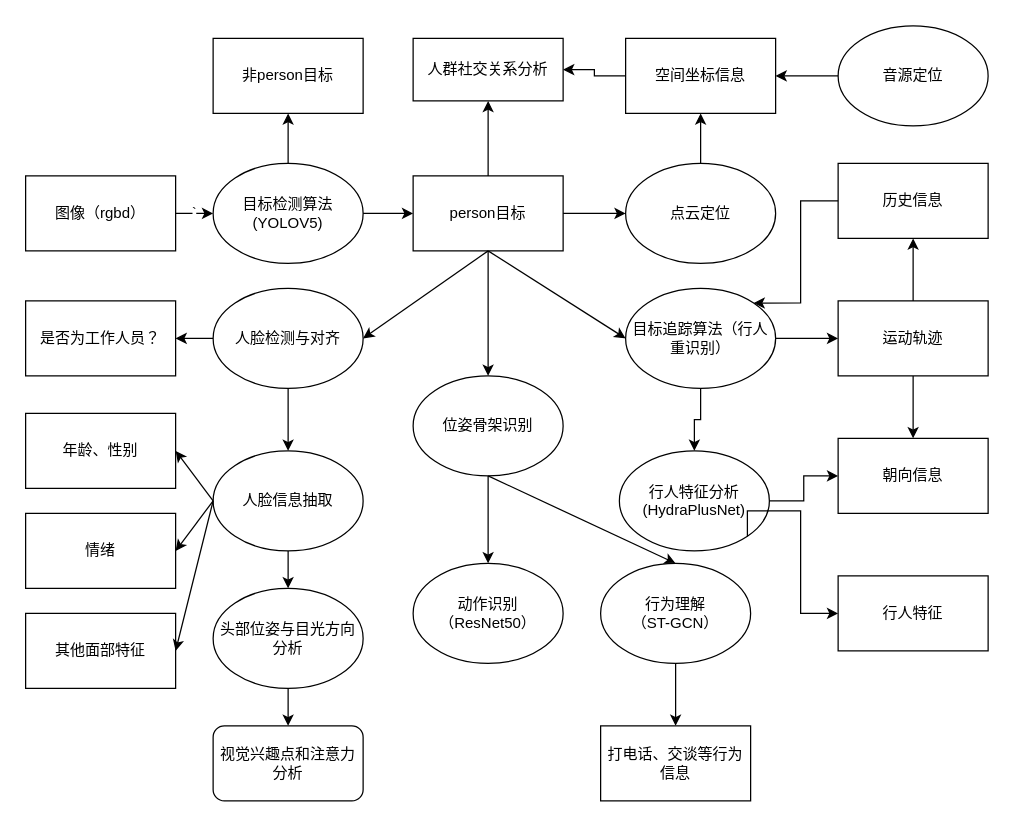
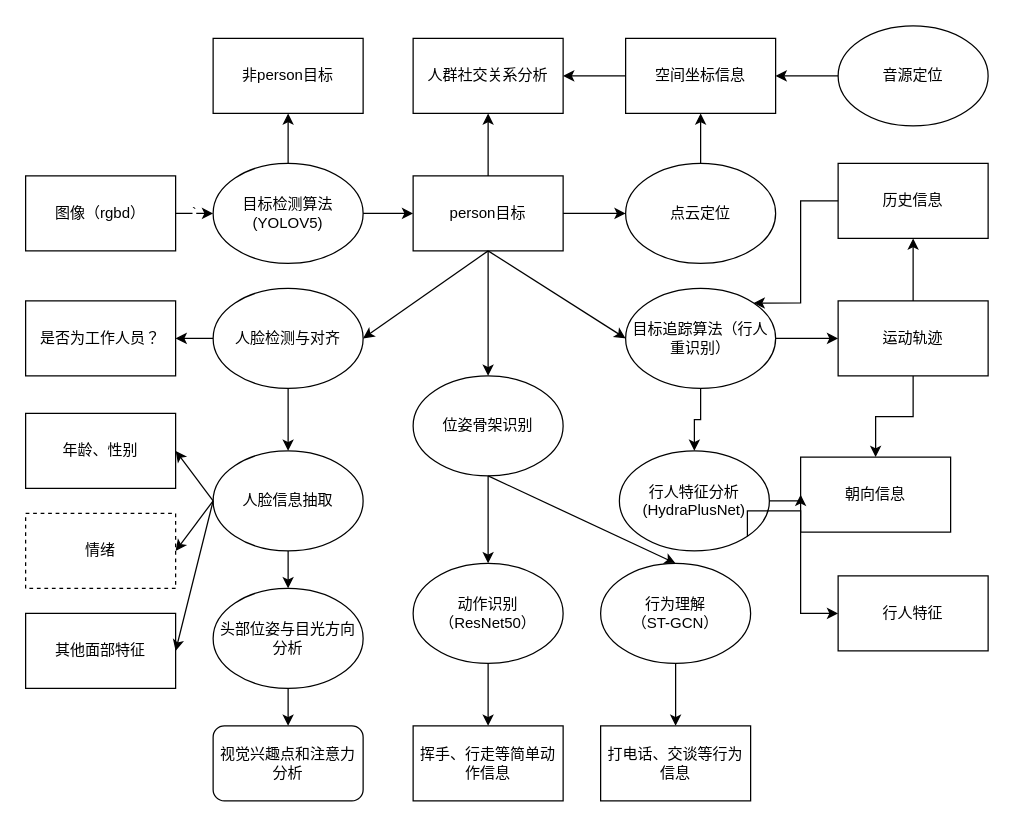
(488, 69) -> (488, 76)
(913, 476) -> (876, 494)
(101, 551) -> (101, 551)
none -> (488, 690)
none -> (488, 763)
